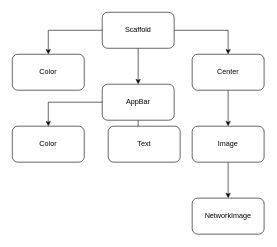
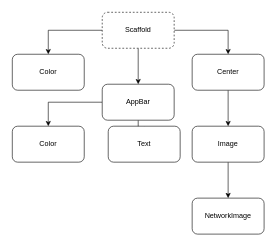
(138, 30) -> (138, 30)
